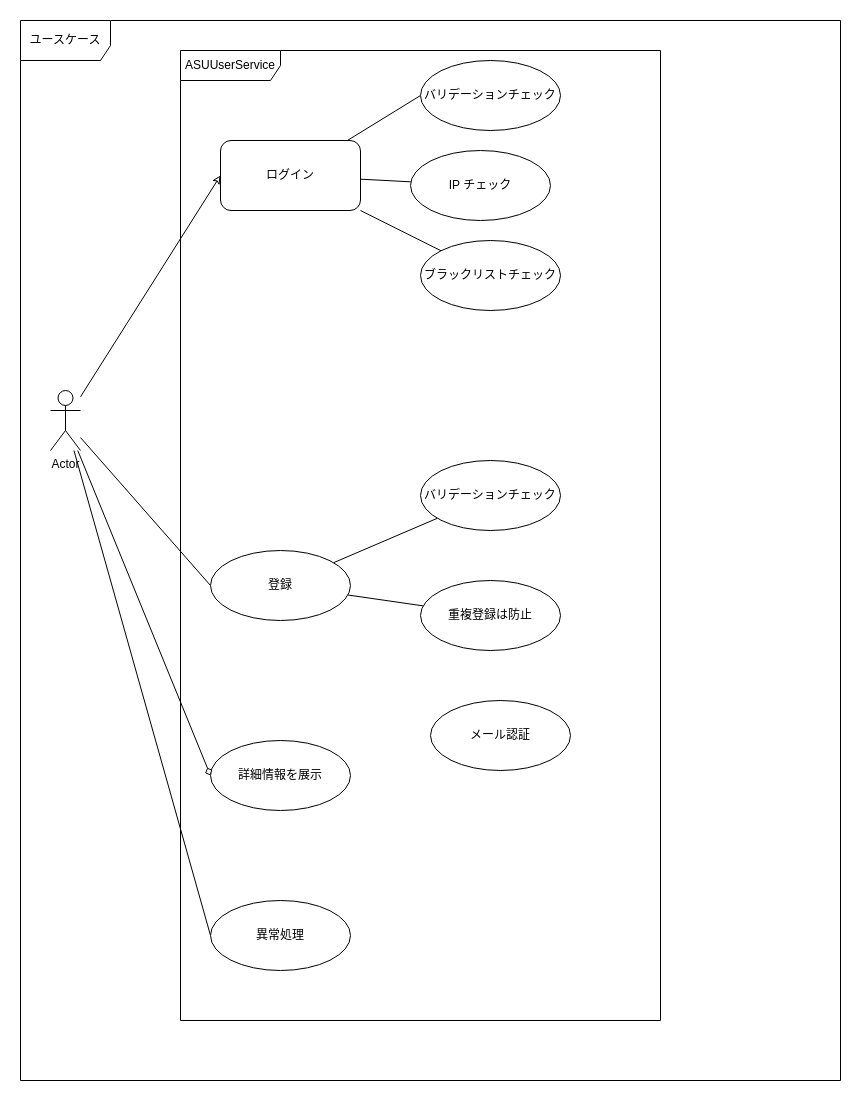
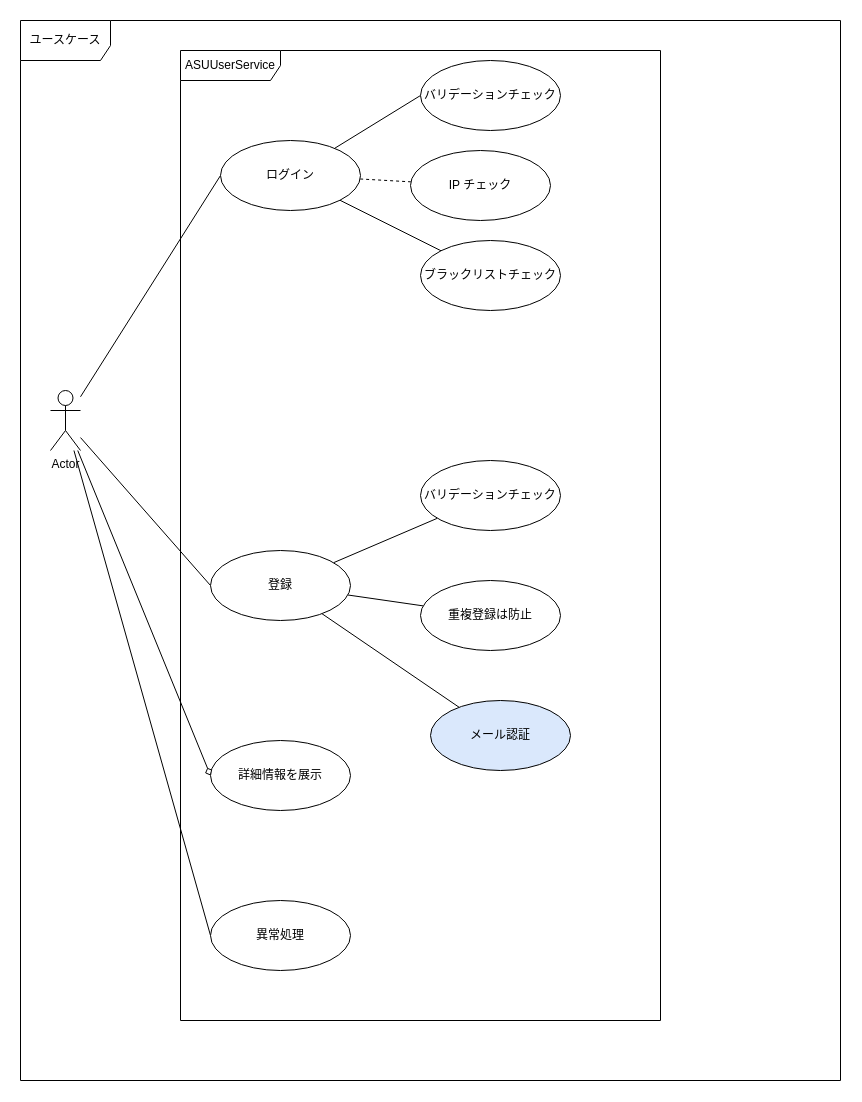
(291, 176) -> (291, 176)
(385, 180) -> (385, 180)
(216, 183) -> (218, 180)
none -> (391, 660)
(501, 736) -> (501, 736)
